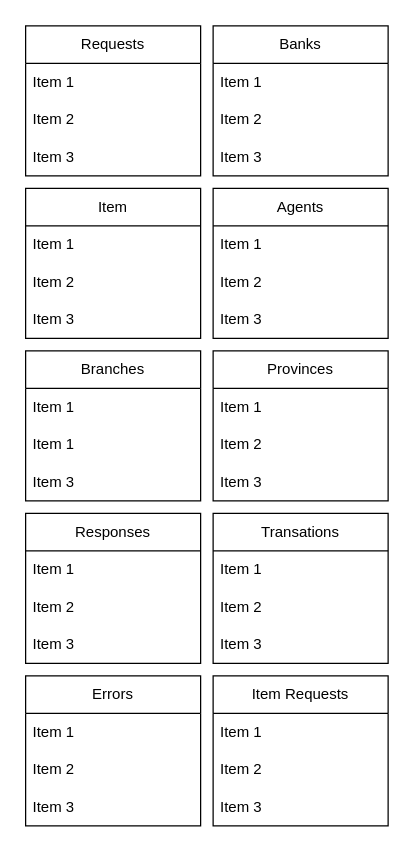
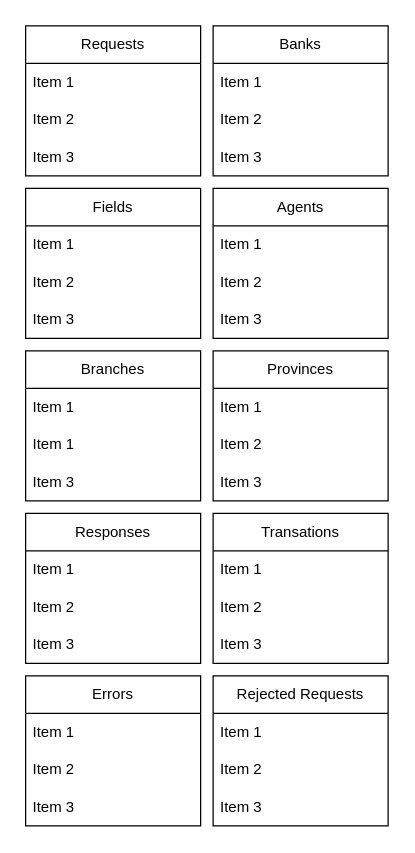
(113, 207) -> (113, 207)
(301, 694) -> (301, 694)
